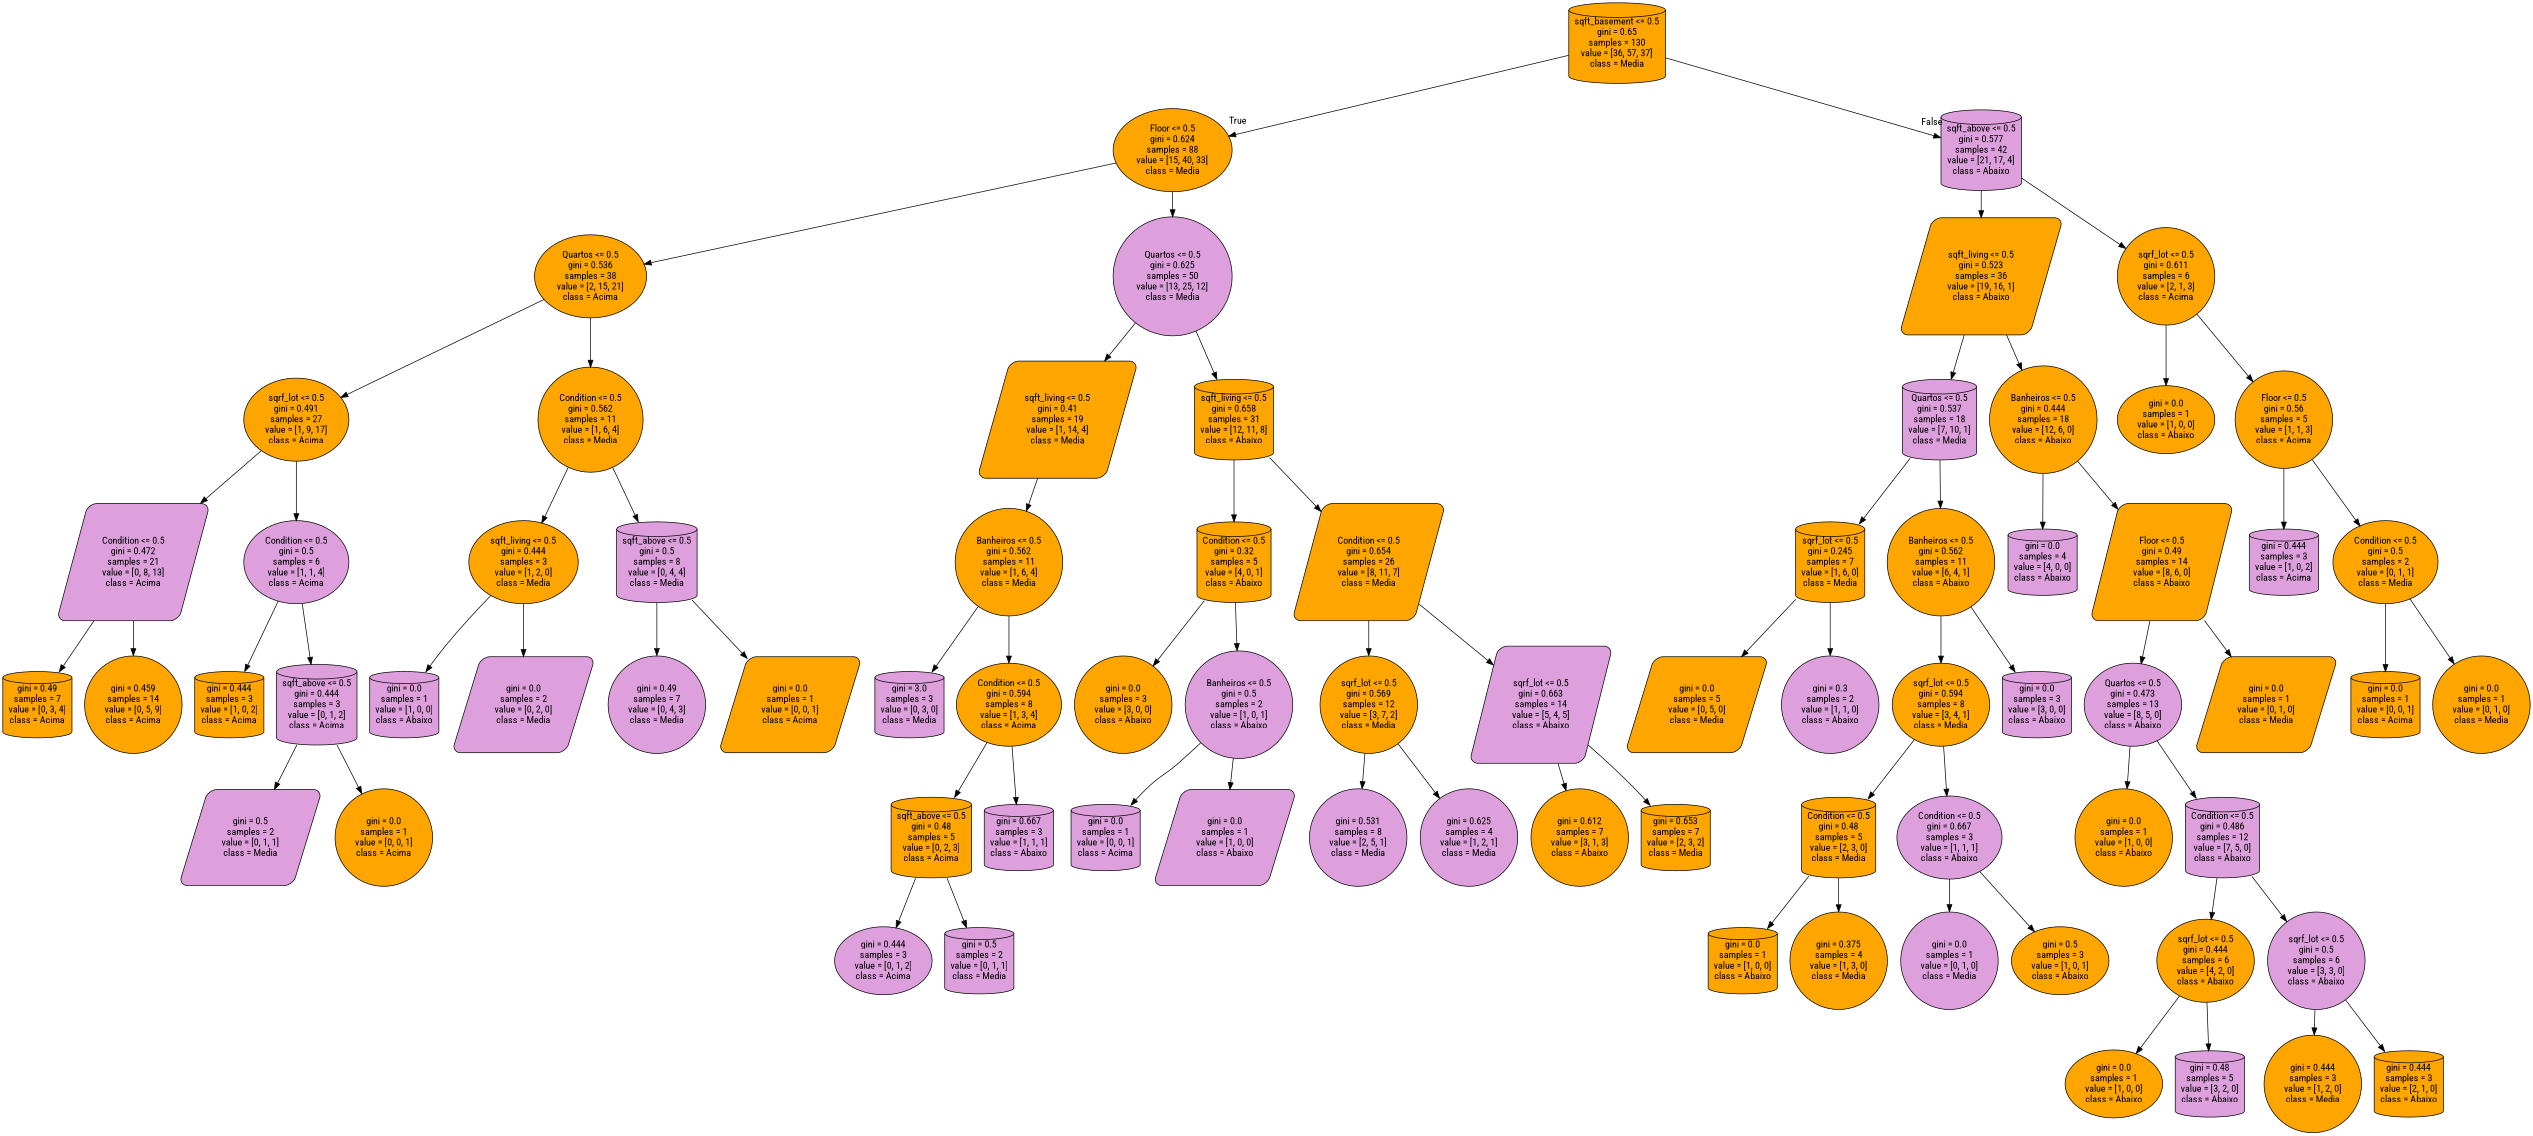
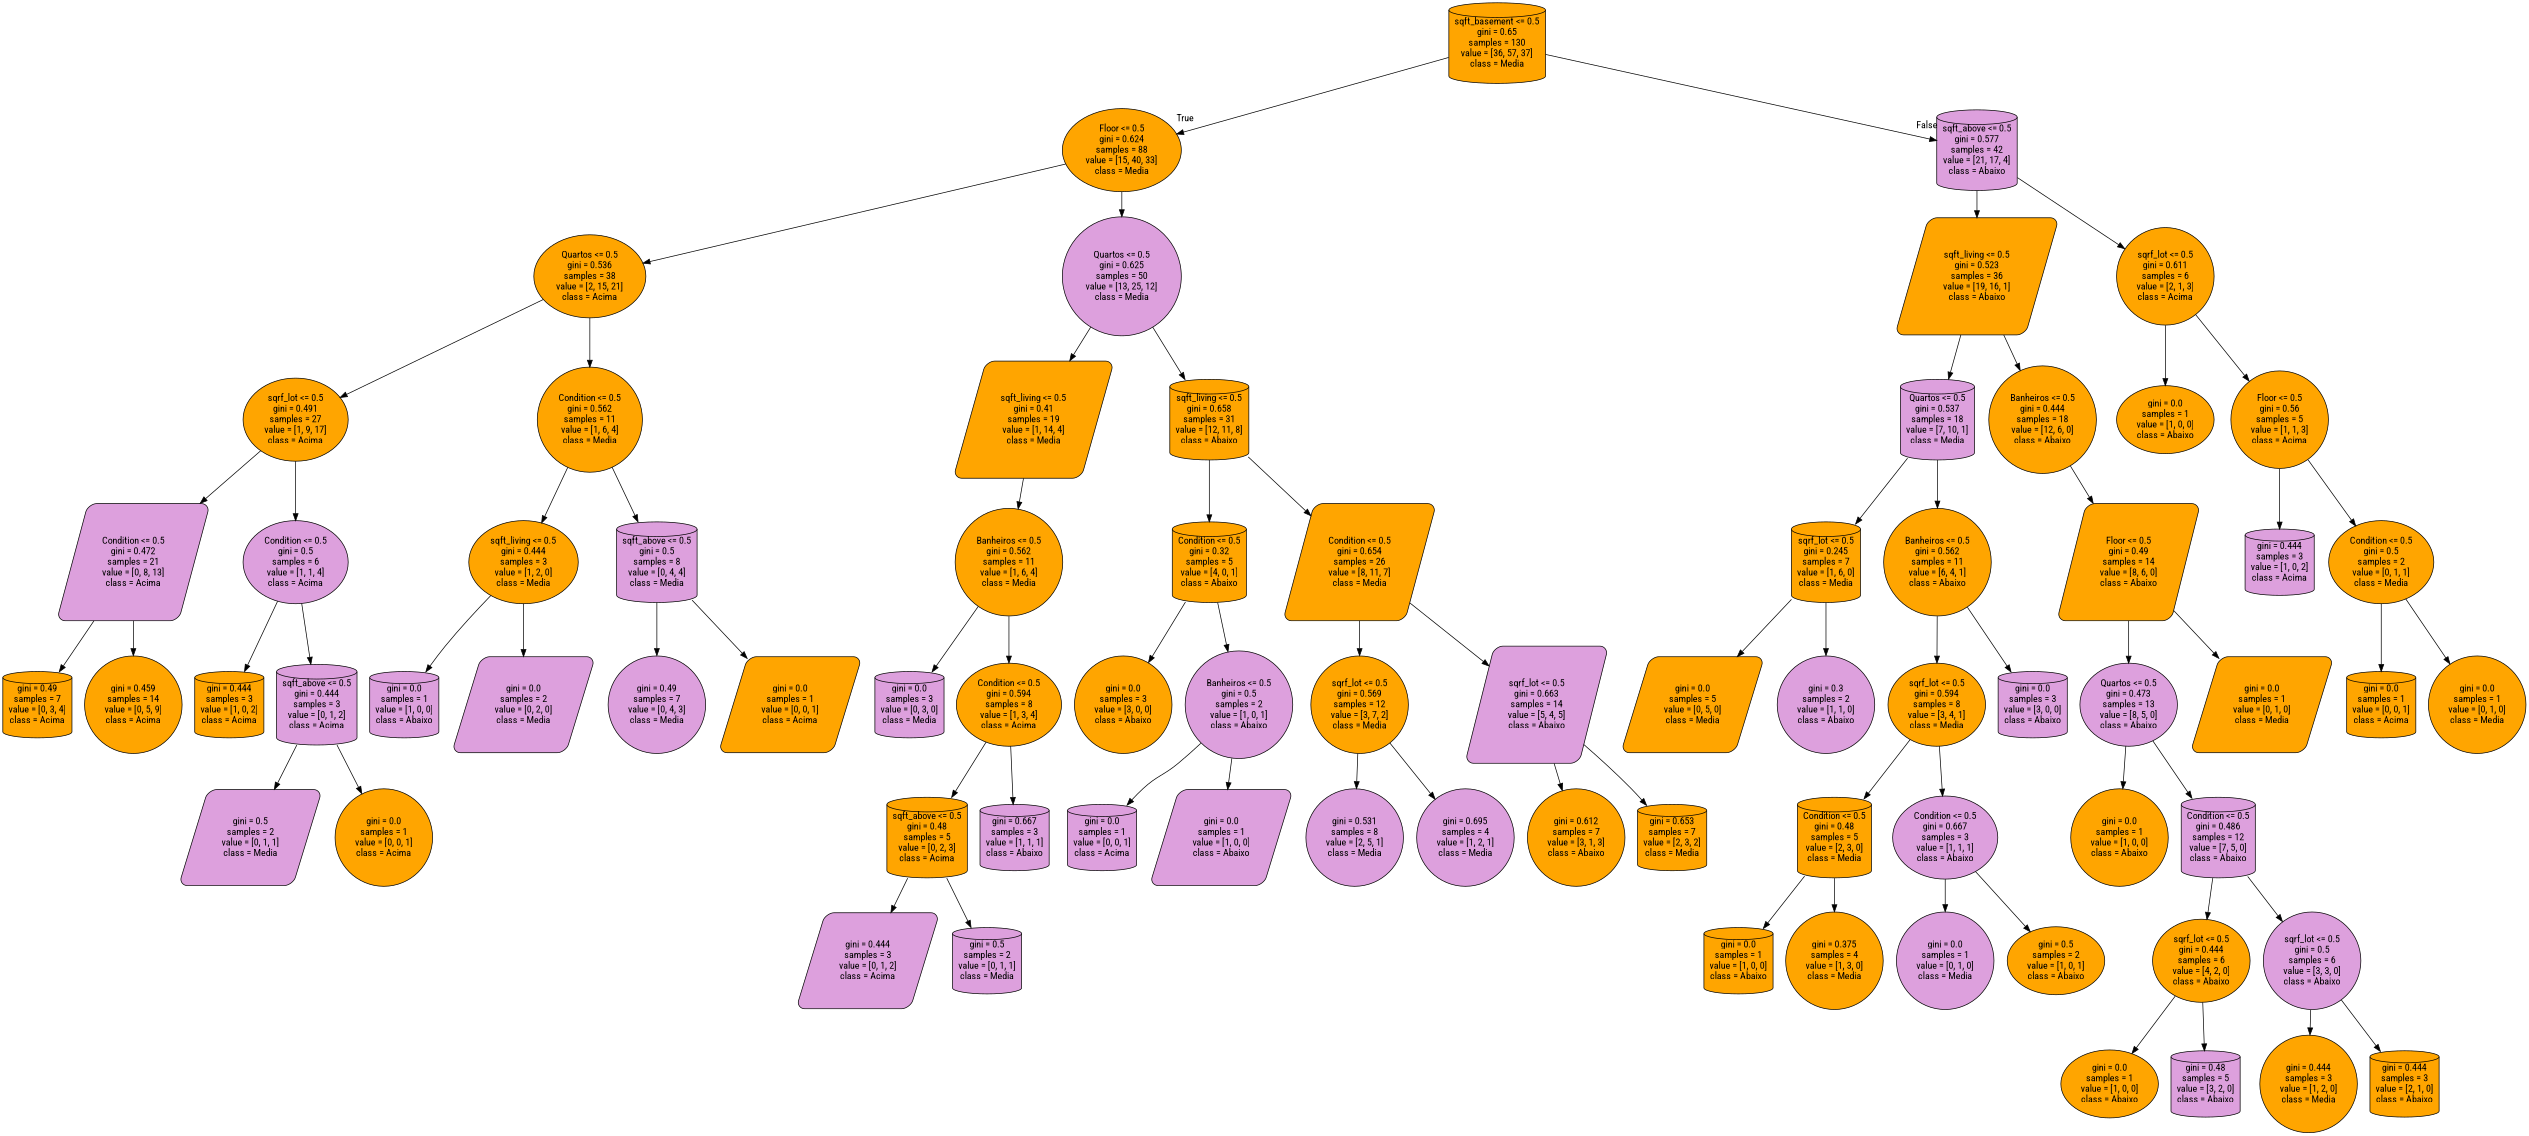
(2043, 562) -> none
(909, 705) -> (909, 705)
(1469, 838) -> (1465, 838)
(883, 961) -> (868, 961)
(2060, 961) -> (2056, 961)
